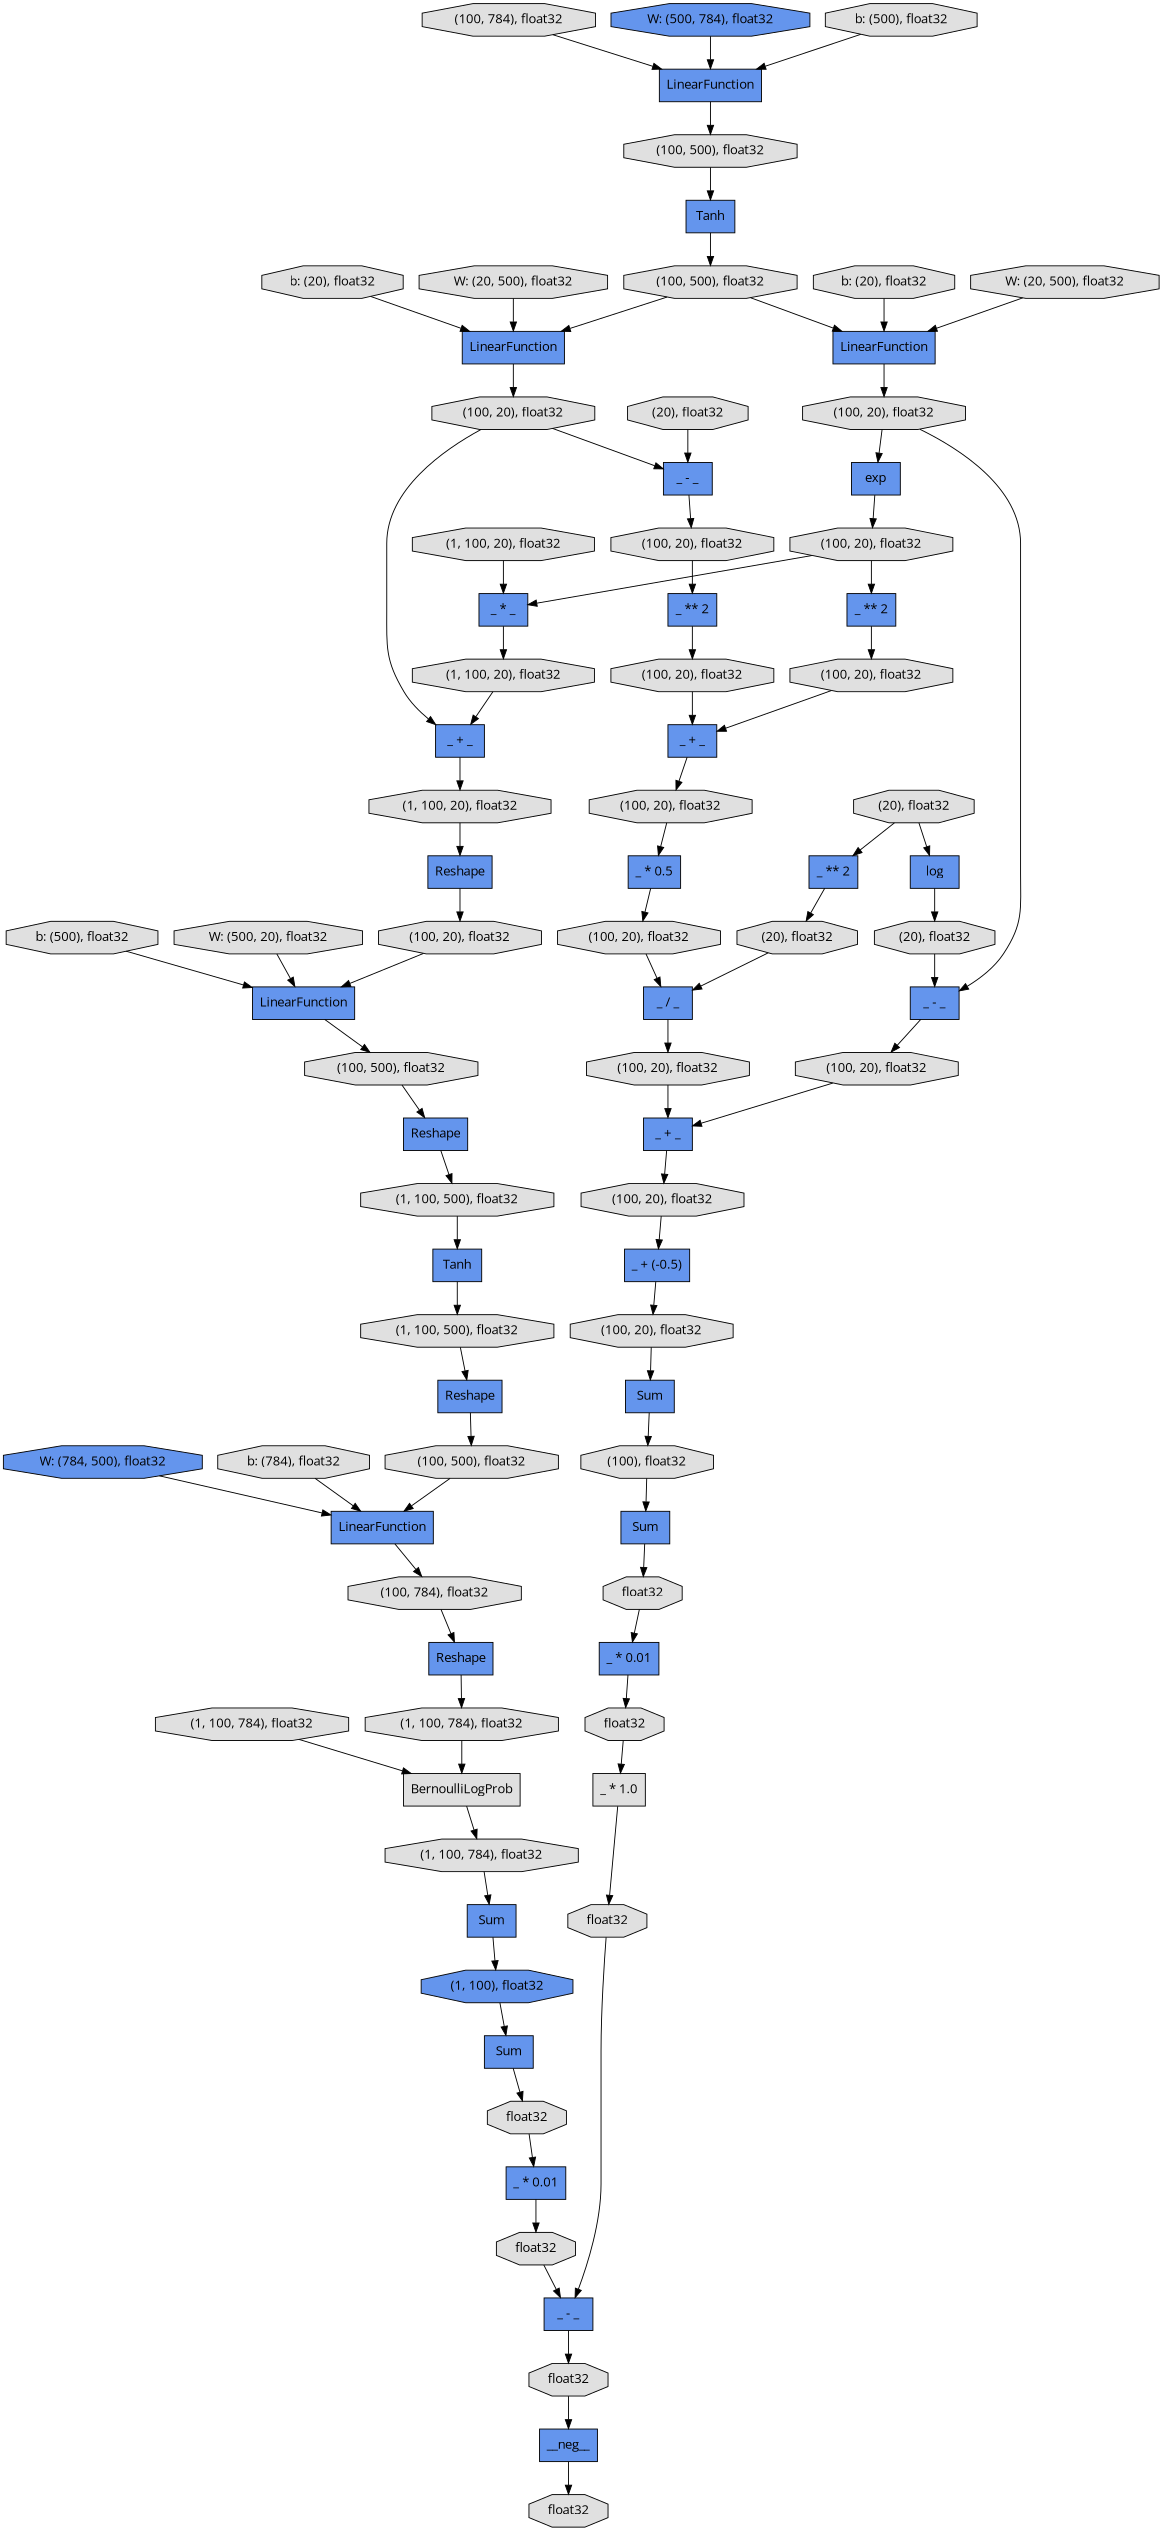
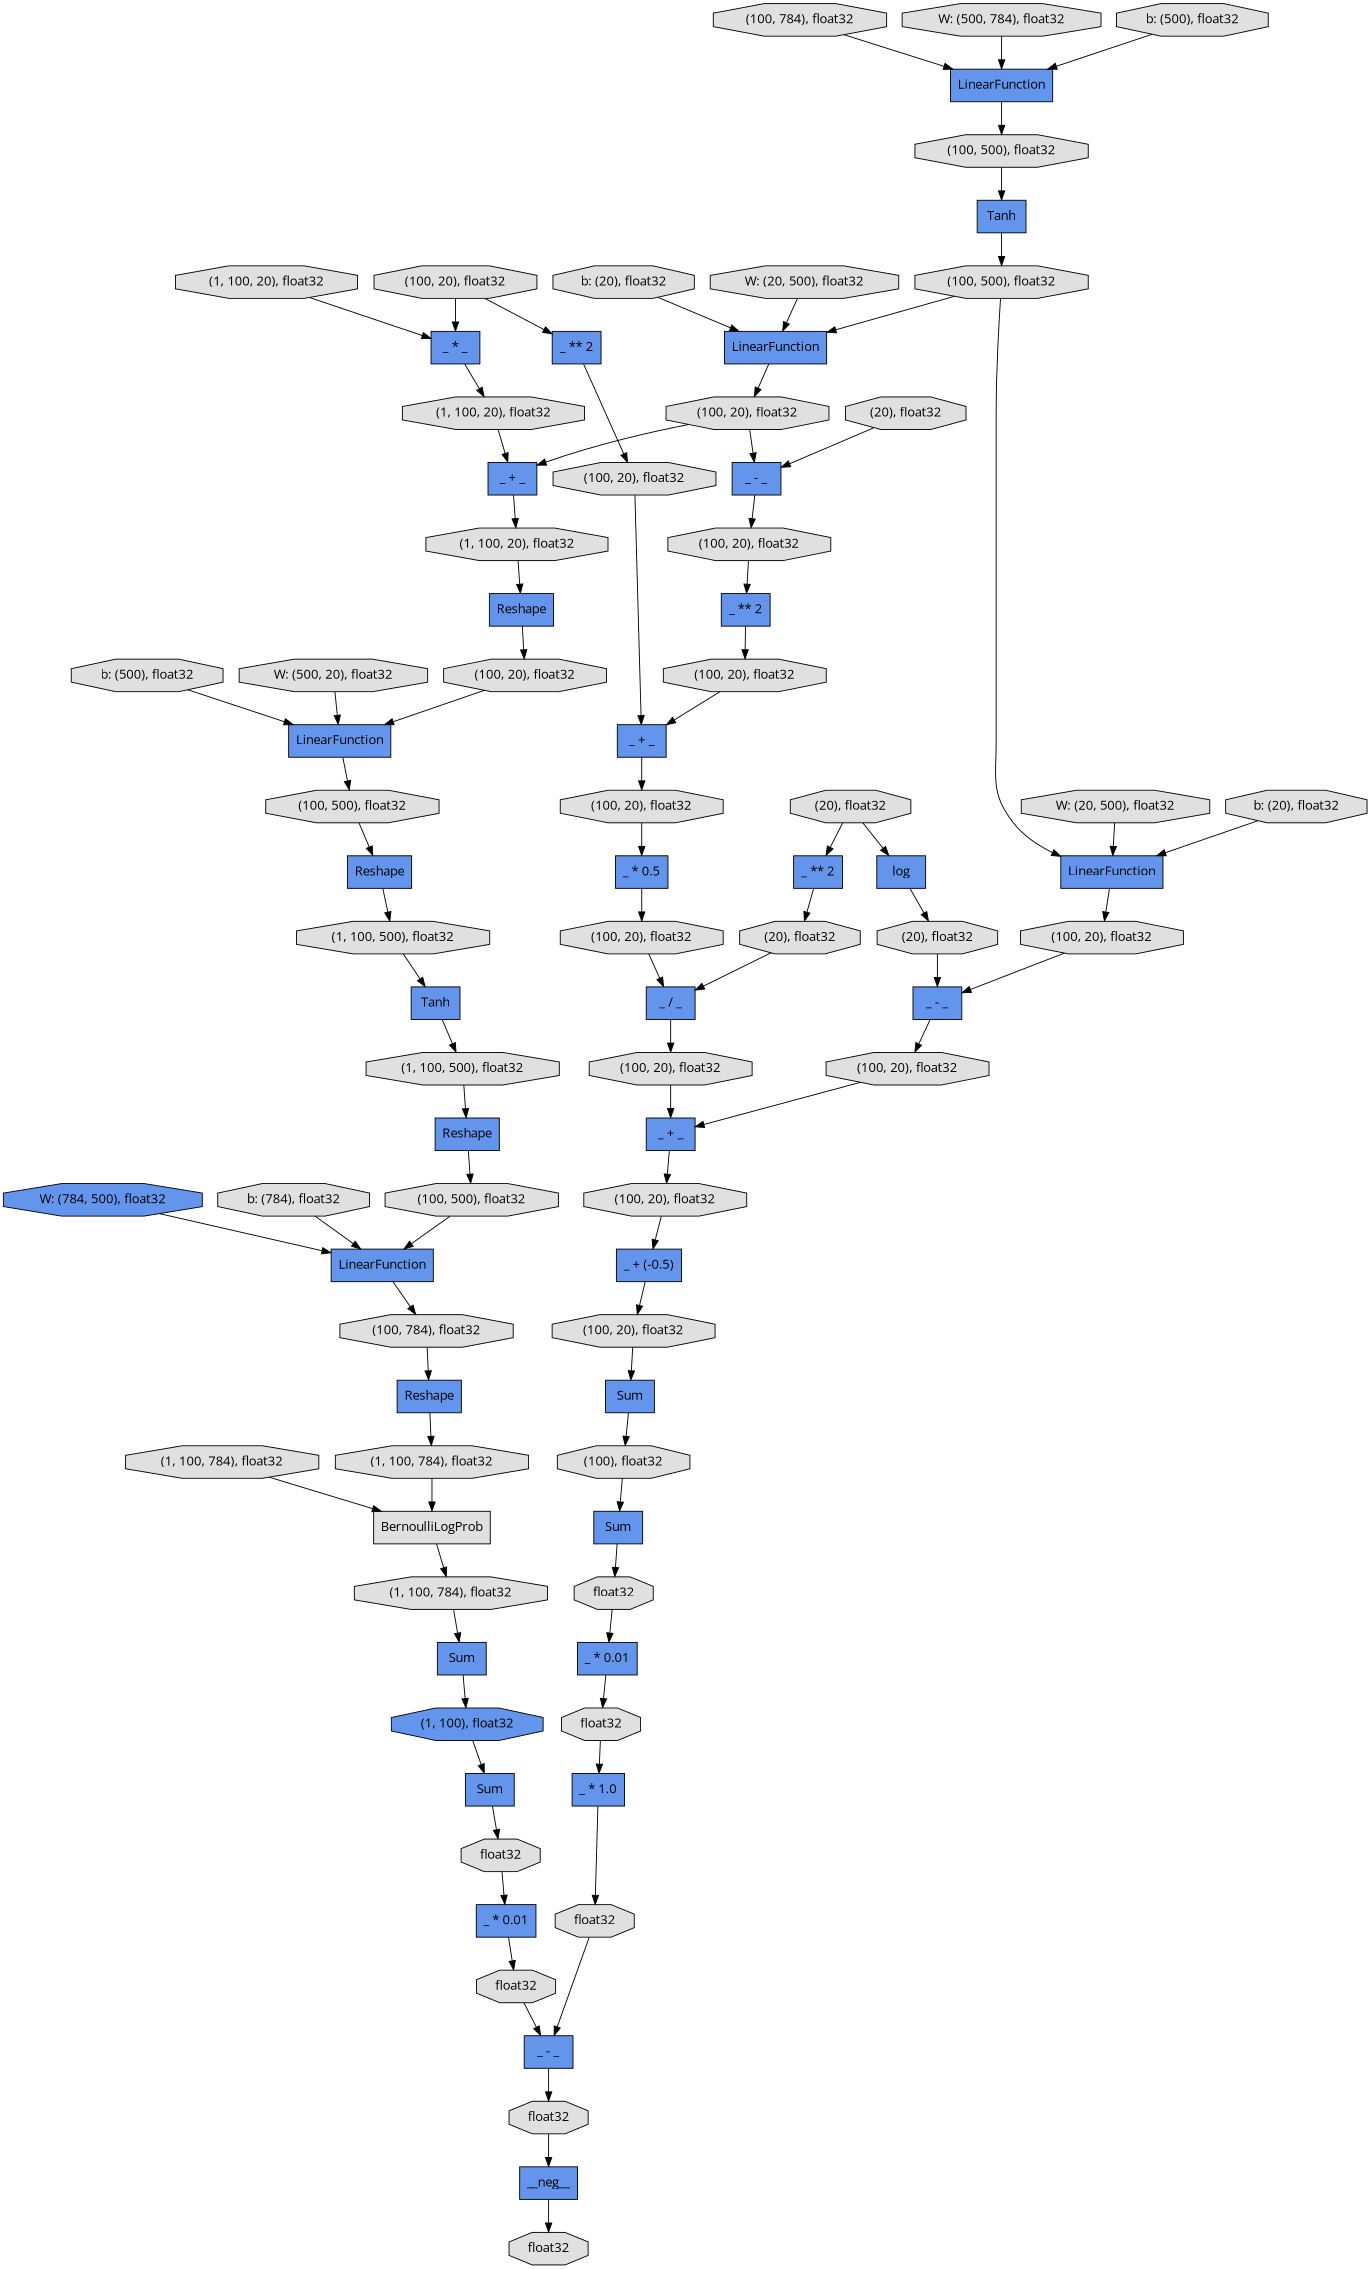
(710, 20) -> (1002, 20)
(876, 479) -> none
(619, 1790) -> (598, 1790)
